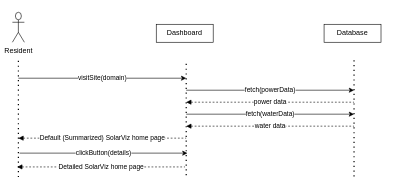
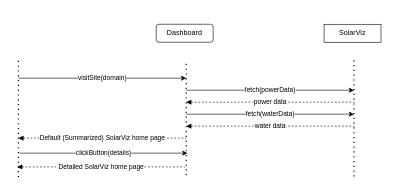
(18, 27) -> none
(185, 33) -> (185, 33)
(353, 33) -> (353, 33)
